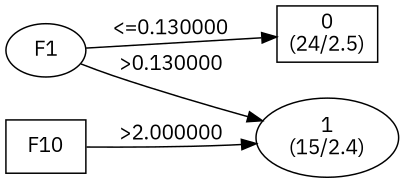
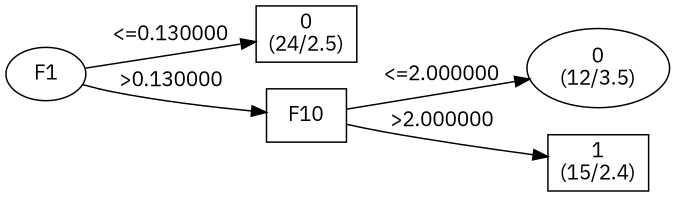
none -> (598, 68)
(164, 92) -> (167, 101)
(327, 138) -> (598, 163)
